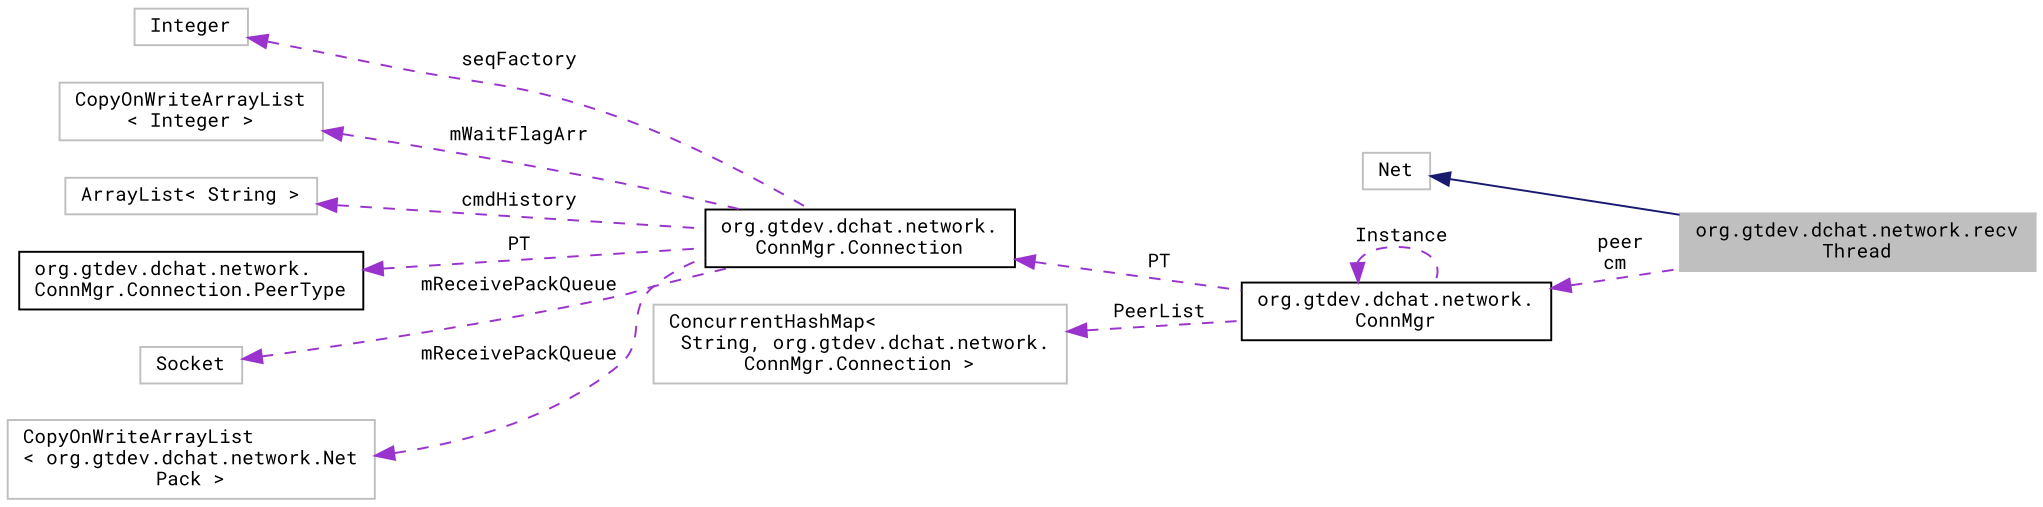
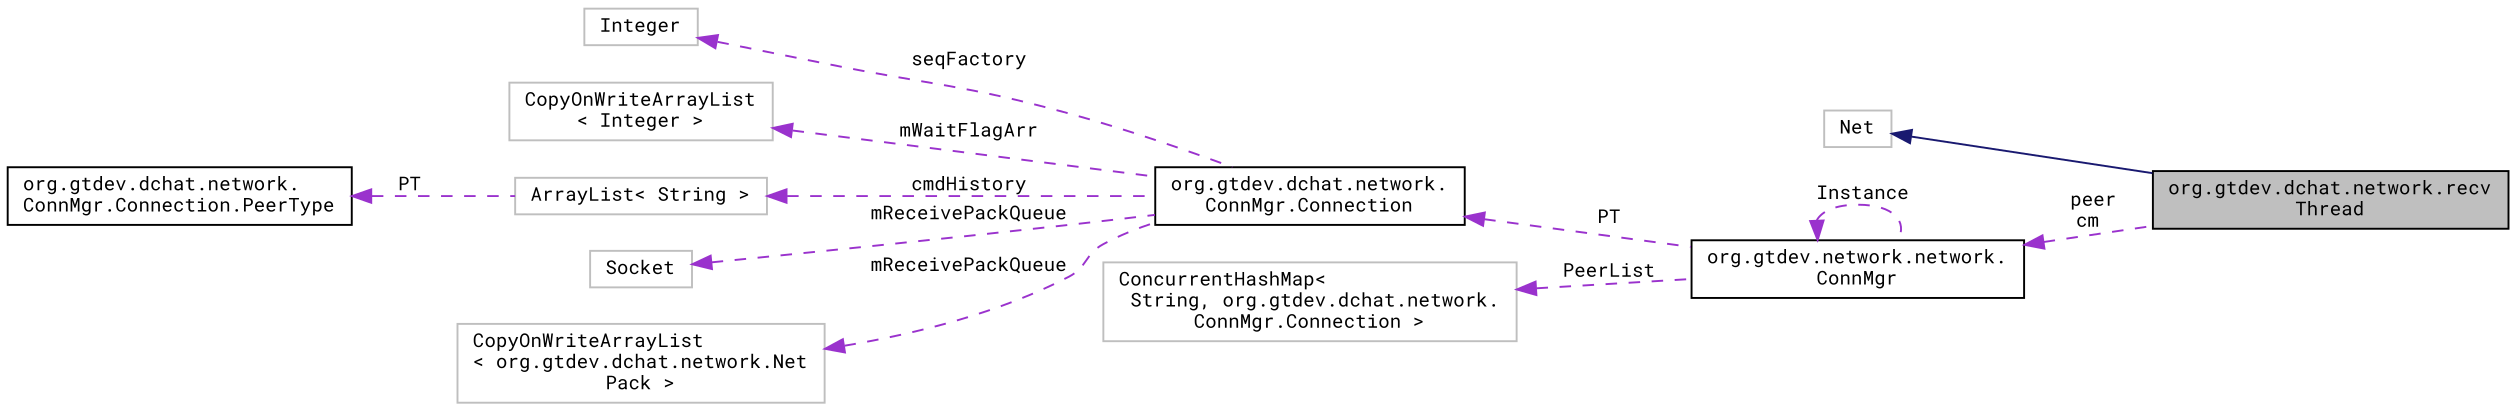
(1858, 242) -> (2331, 200)
(544, 258) -> (443, 196)
(1396, 311) -> (1858, 269)
